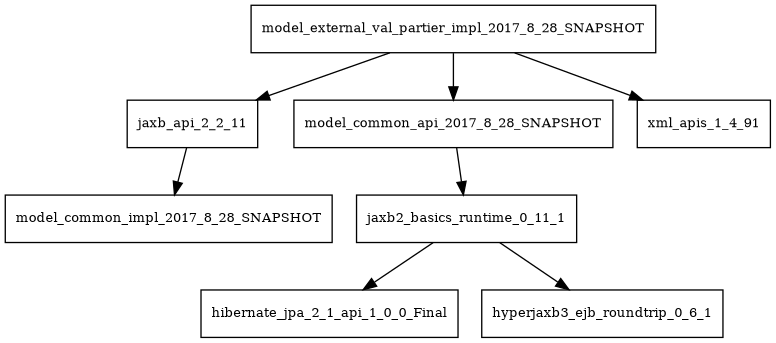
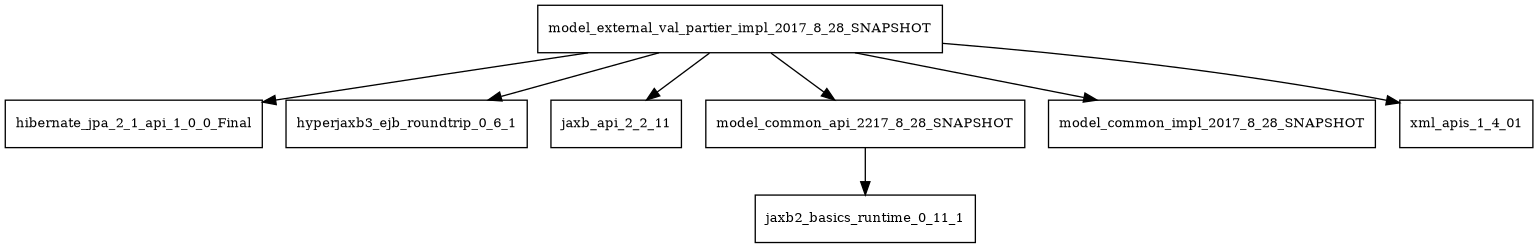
(453, 124) -> (865, 124)
(704, 124) -> (1466, 124)
(182, 165) -> (969, 75)
(404, 262) -> (432, 76)
(529, 262) -> (580, 75)
